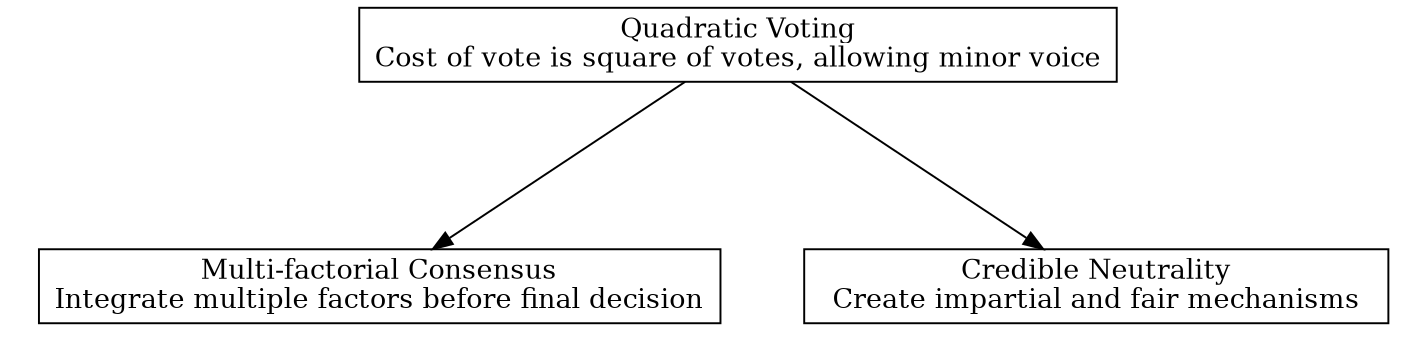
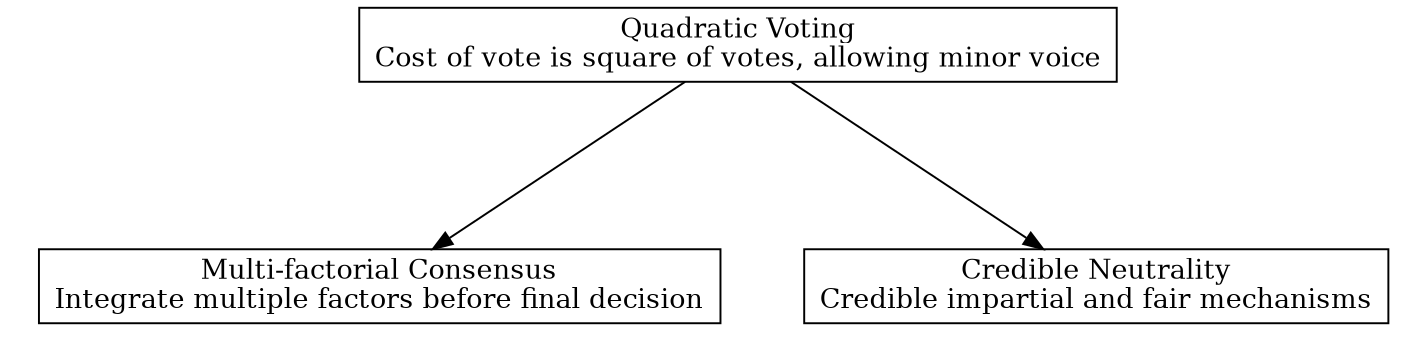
(1096, 286) -> (1096, 286)
